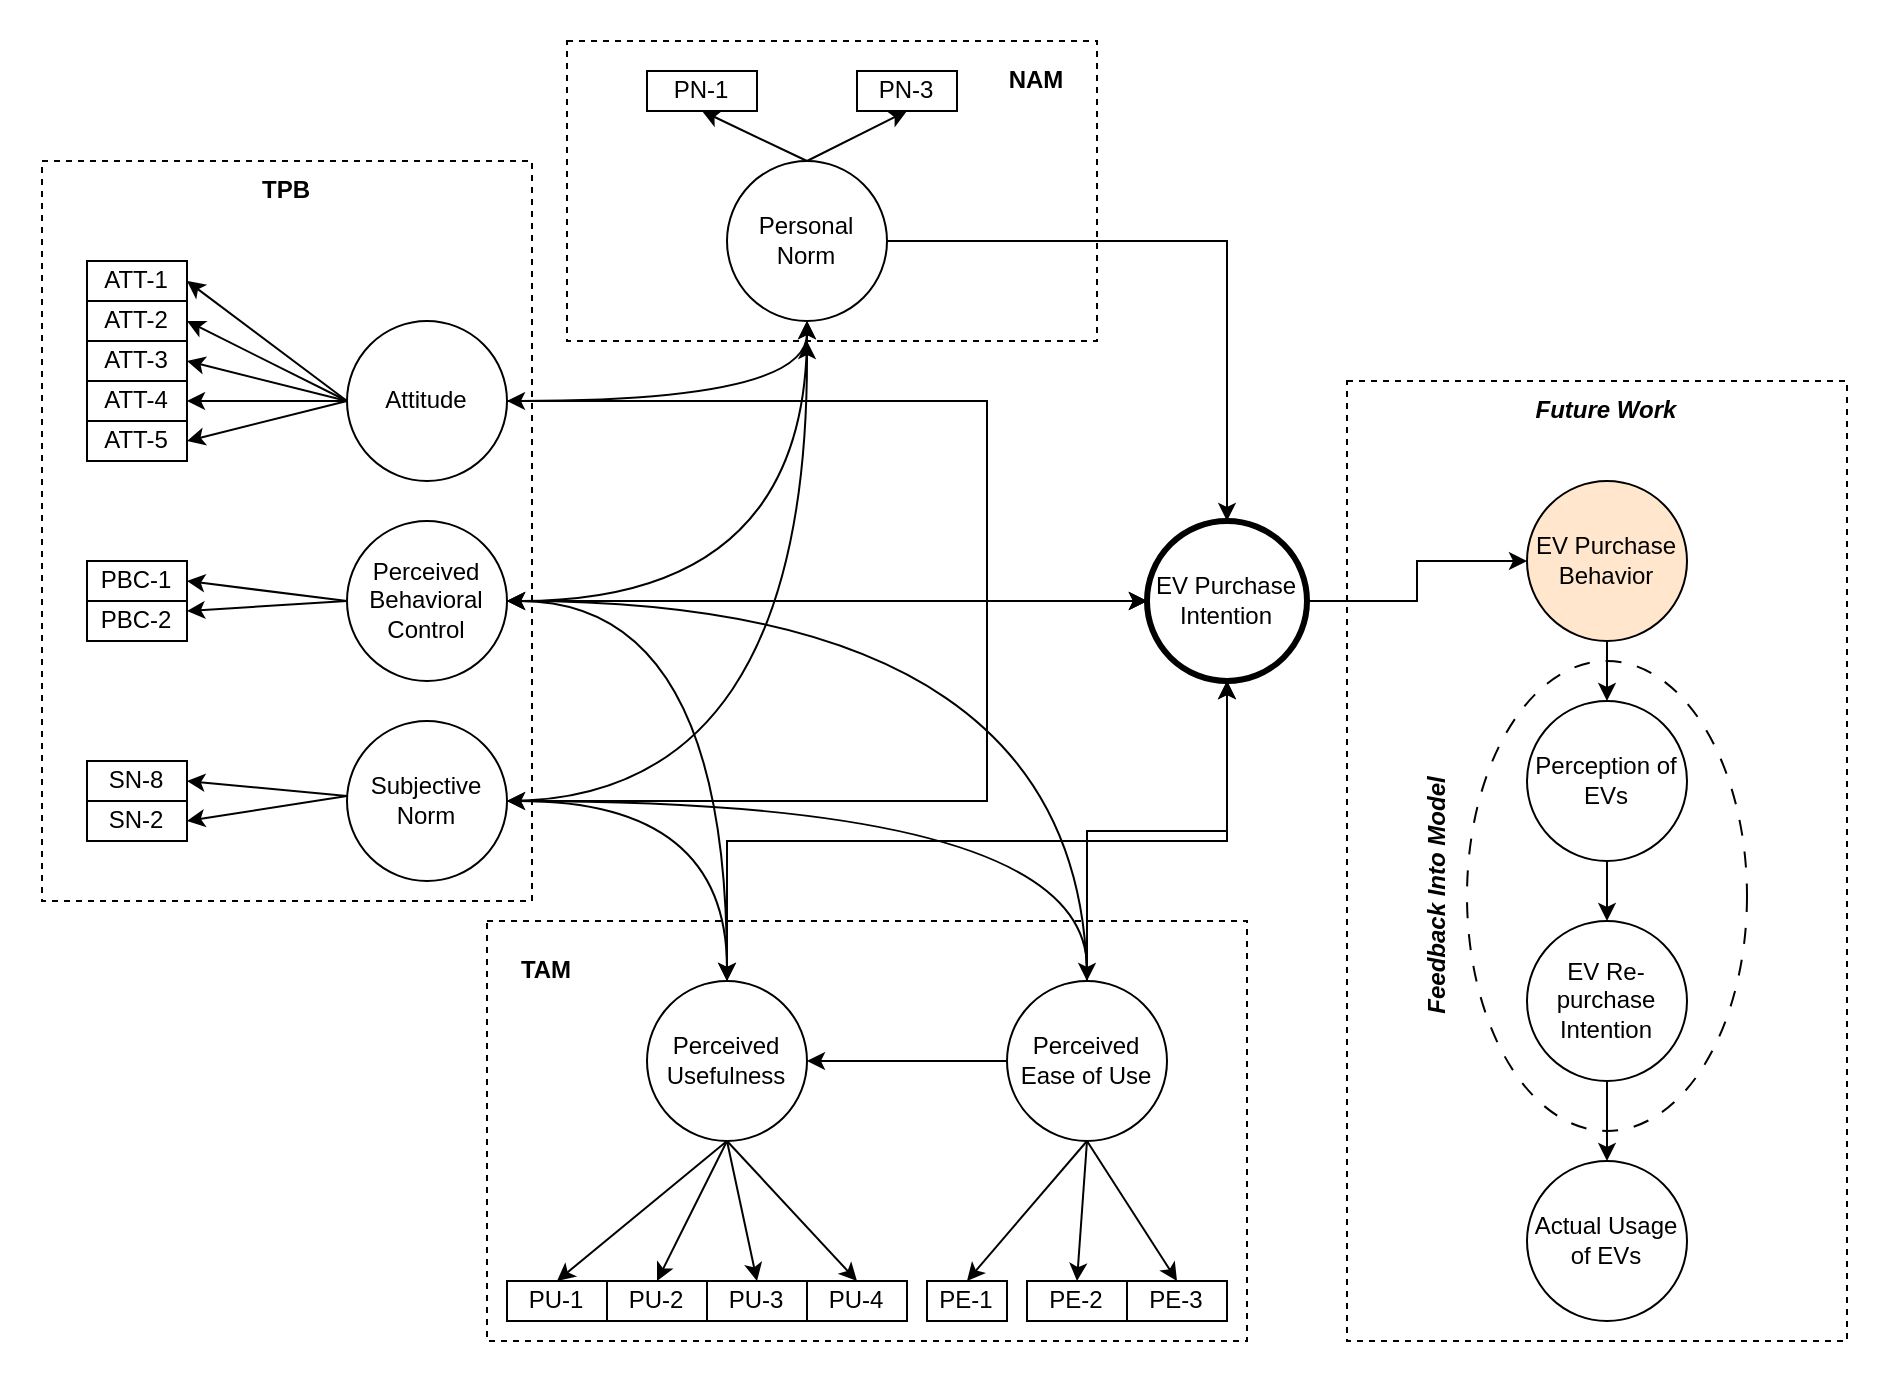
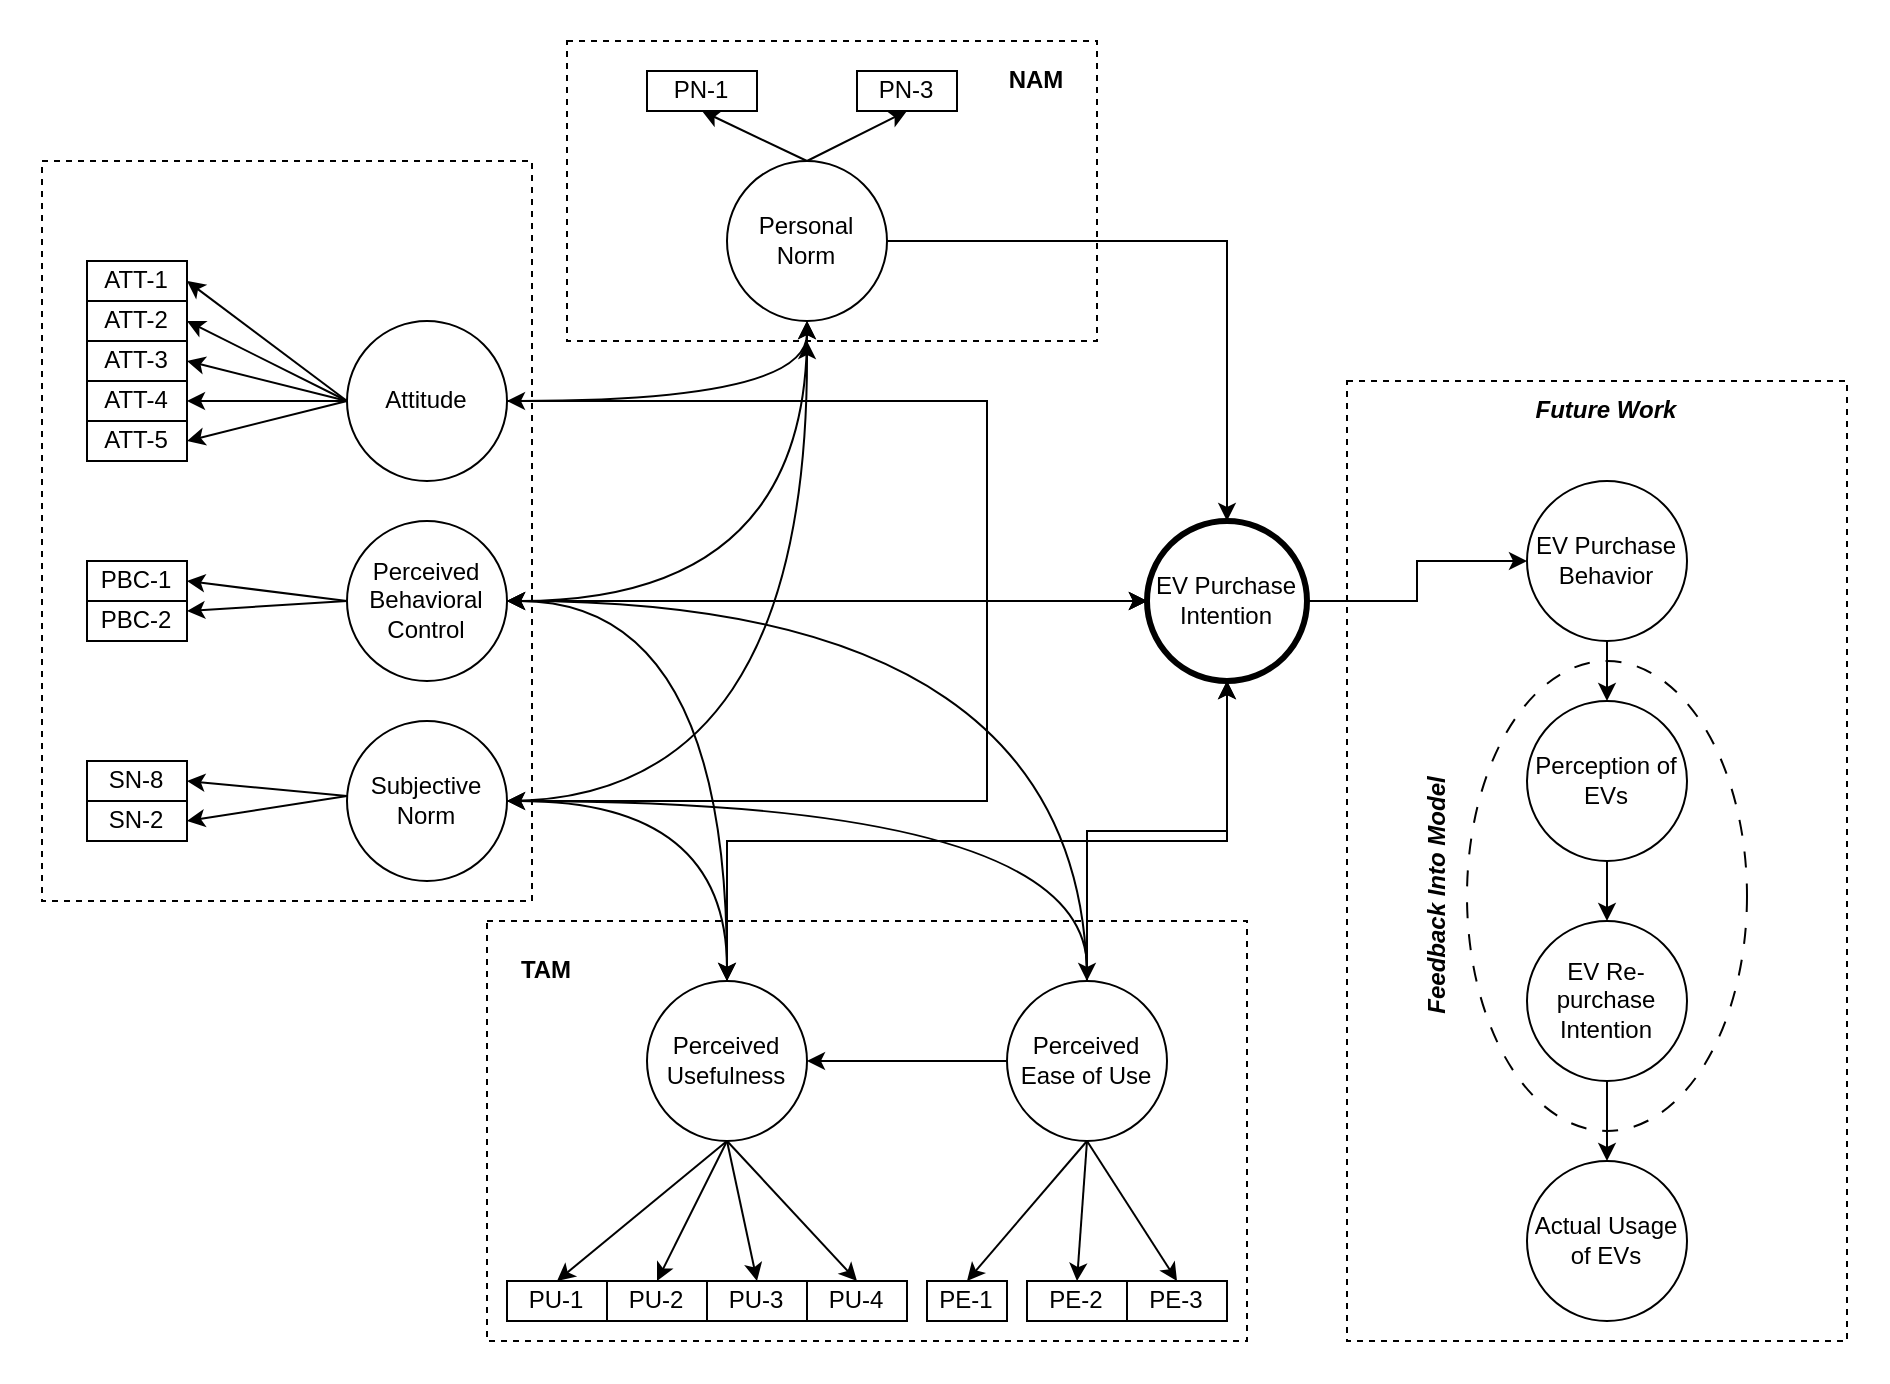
(287, 191) -> none
(1607, 561) -> (1607, 561)
